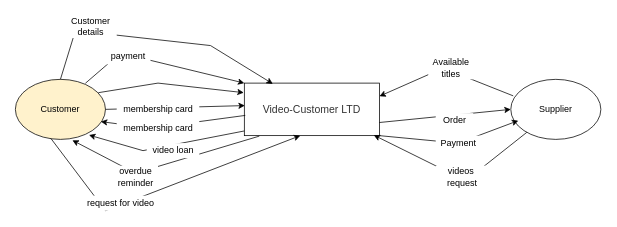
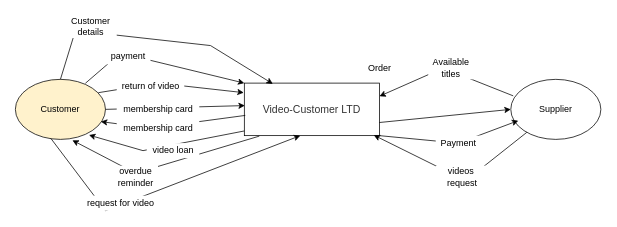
none -> (150, 87)
(454, 120) -> (379, 68)
